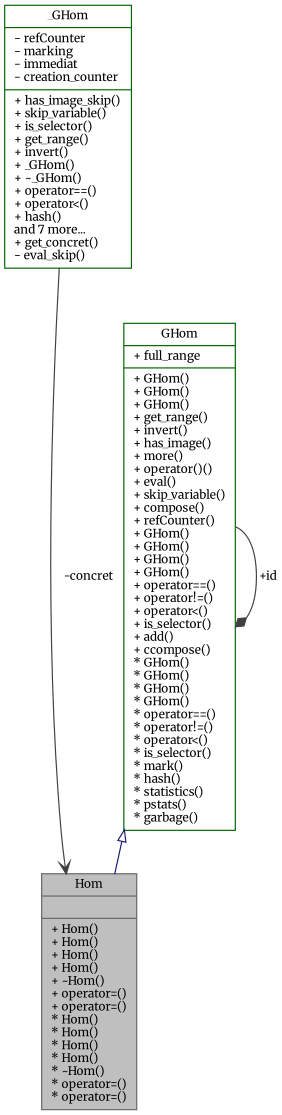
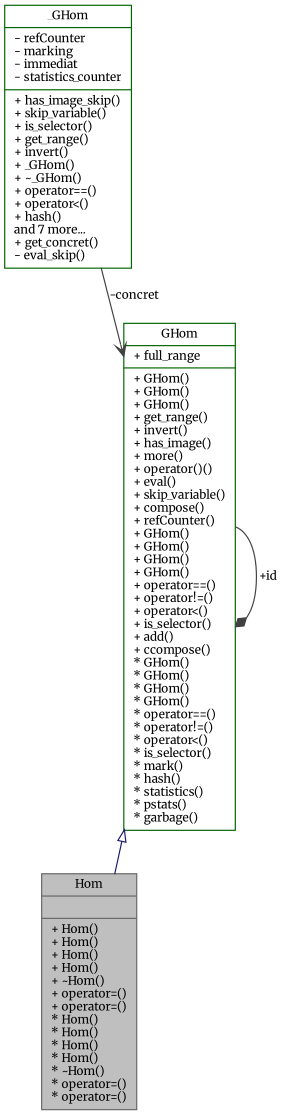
(66, 77) -> (68, 77)
(51, 565) -> (111, 306)
